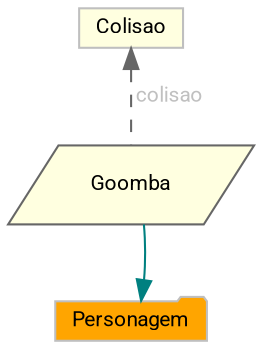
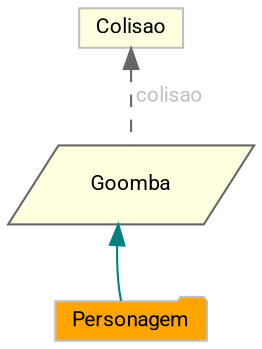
(145, 252) -> (118, 273)
